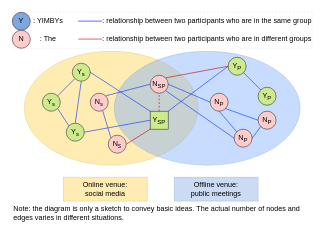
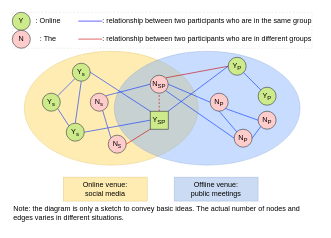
(21, 21) -> (21, 21)
(48, 21) -> (48, 21)
